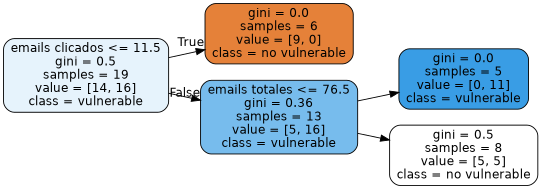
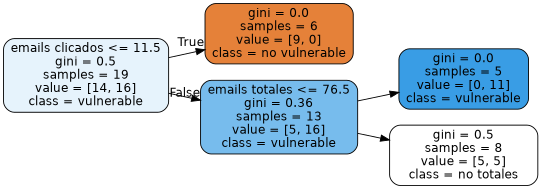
(464, 155) -> (464, 155)
